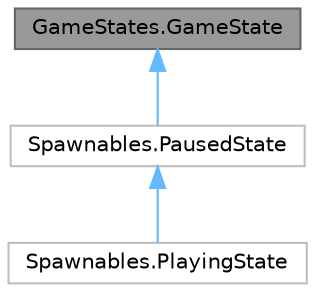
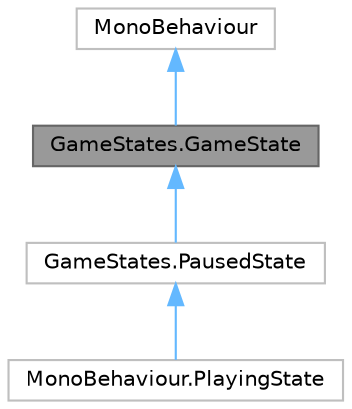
none -> (176, 29)
(158, 146) -> (176, 263)
(158, 263) -> (176, 380)
